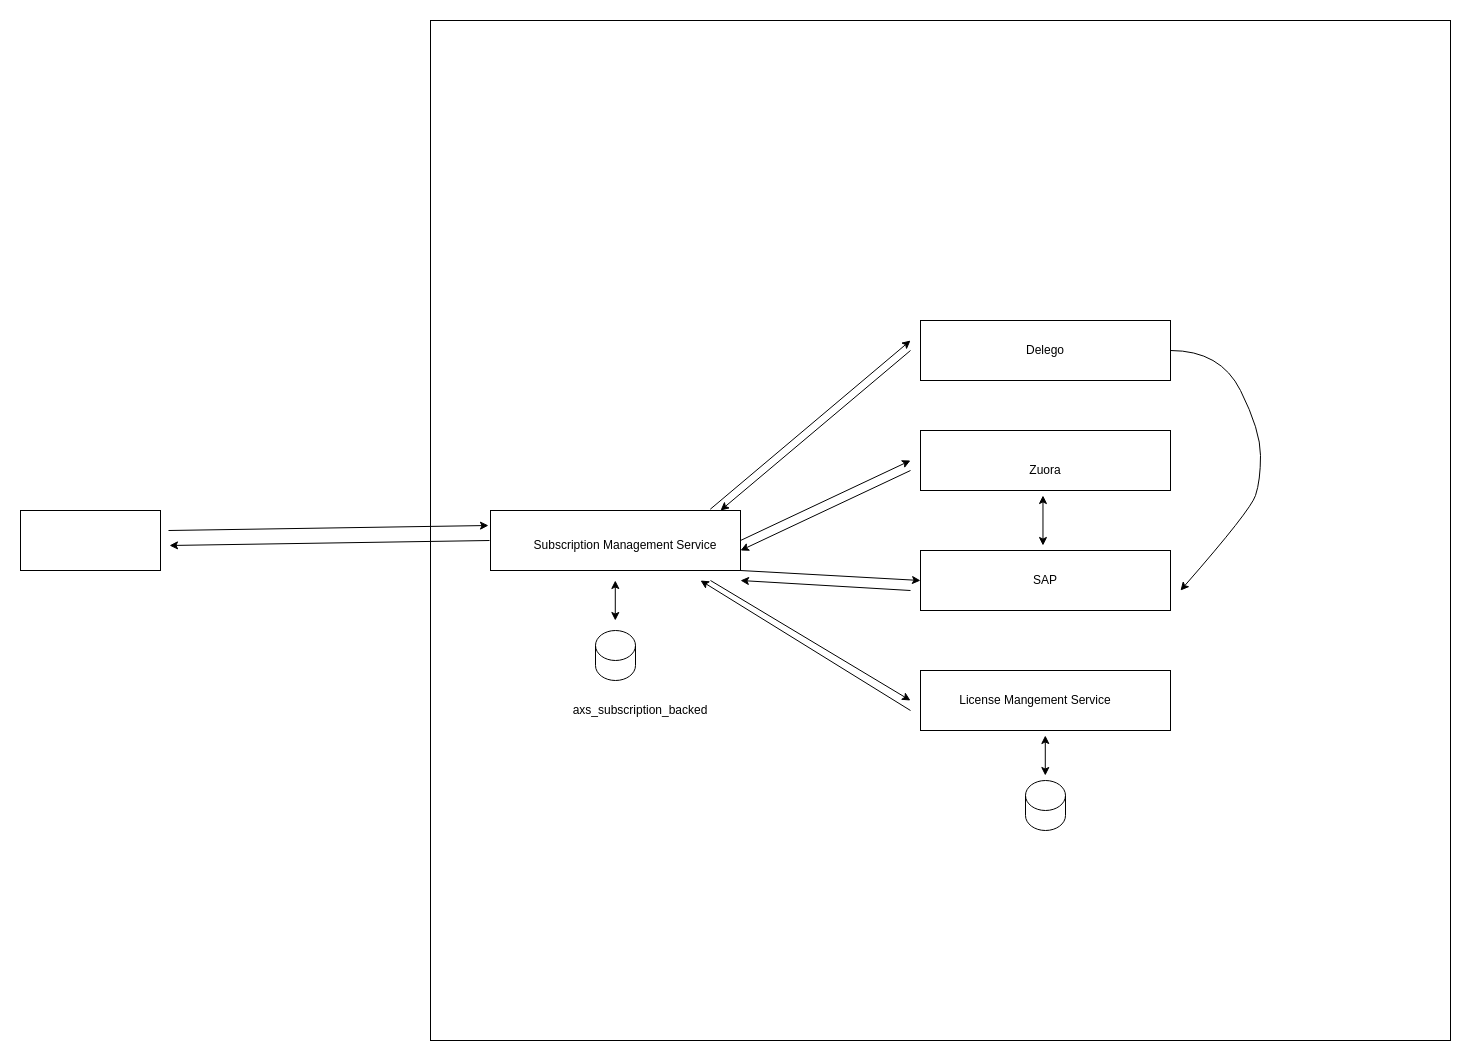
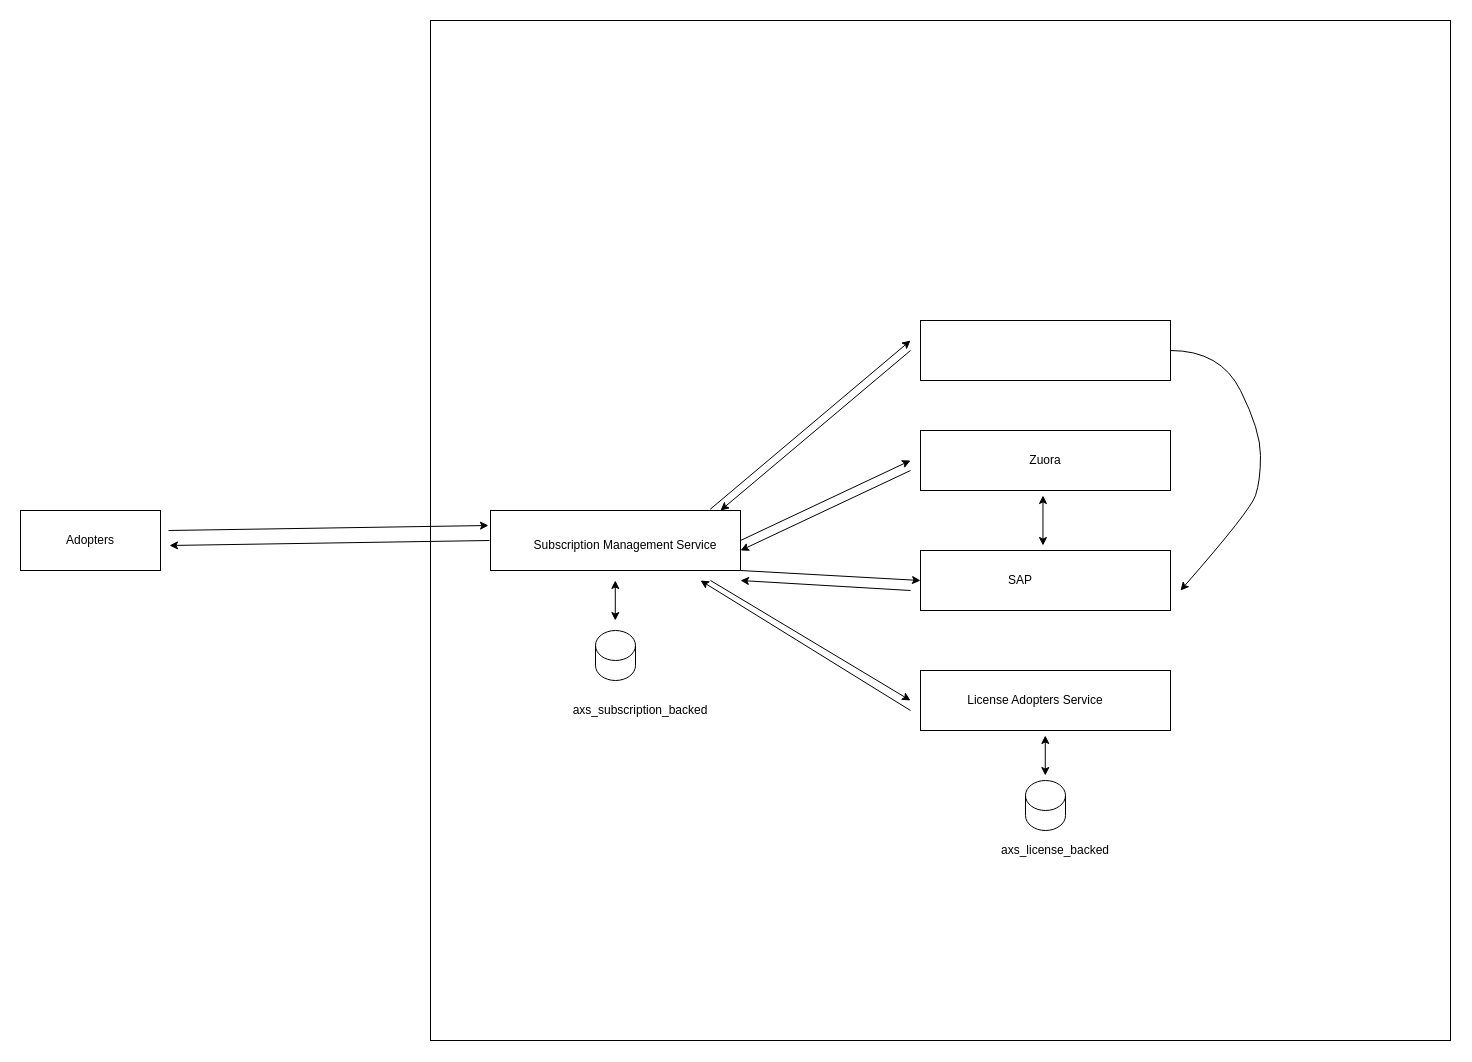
(1046, 351) -> none
(1046, 471) -> (1046, 461)
none -> (91, 541)
(1046, 581) -> (1021, 581)
(1036, 701) -> (1036, 701)
none -> (1056, 851)
